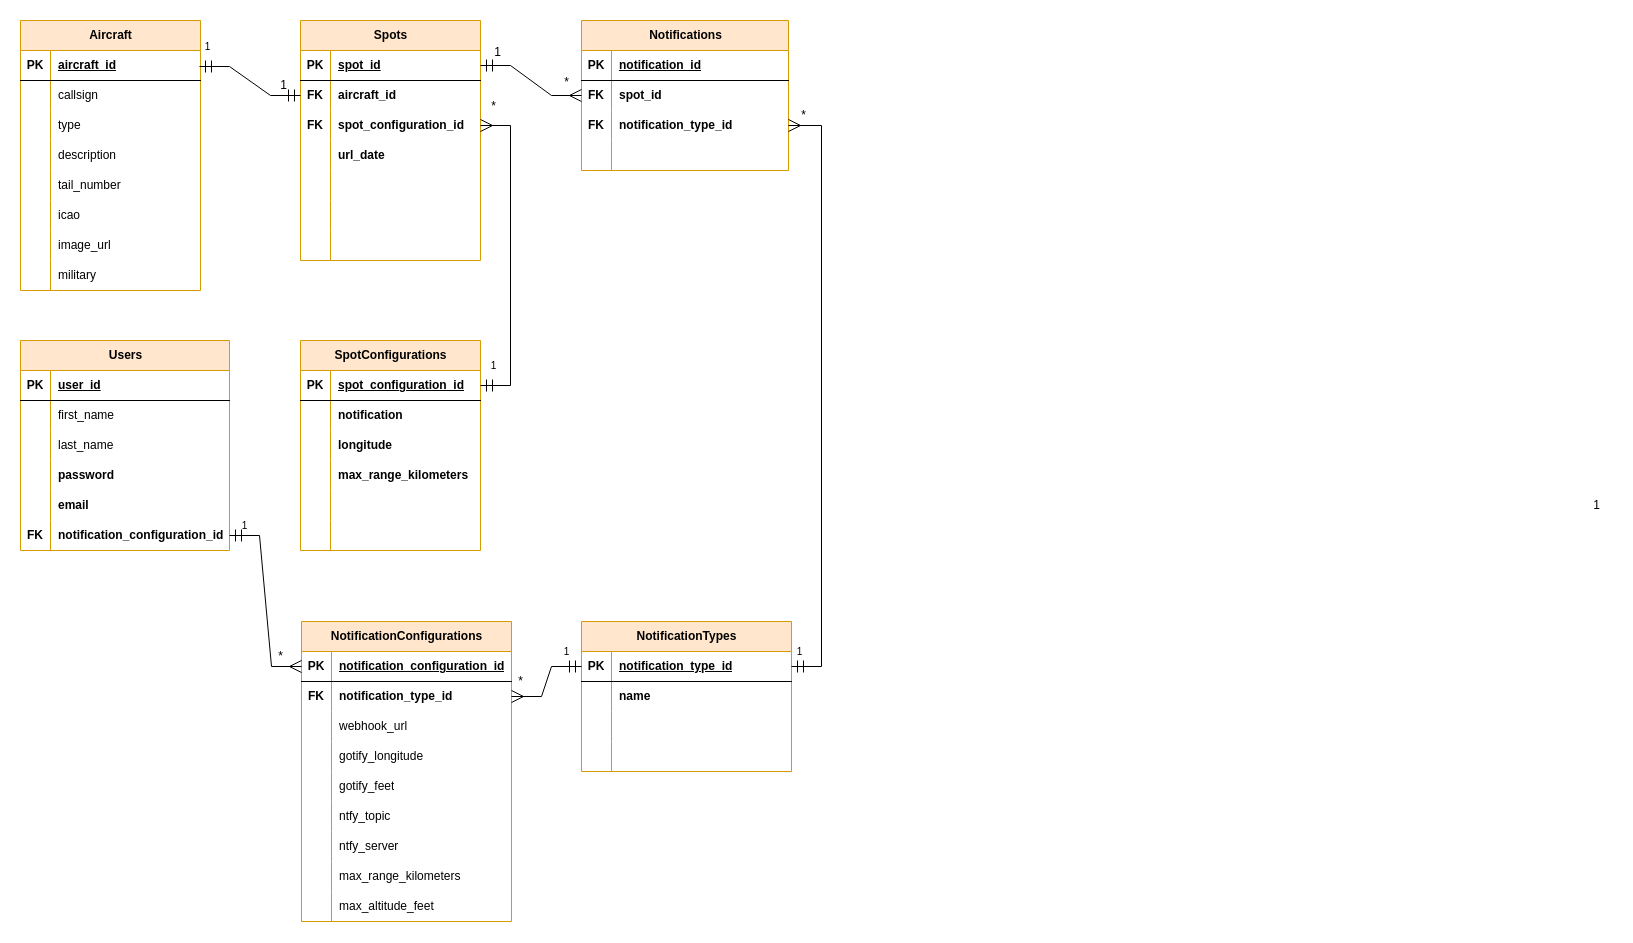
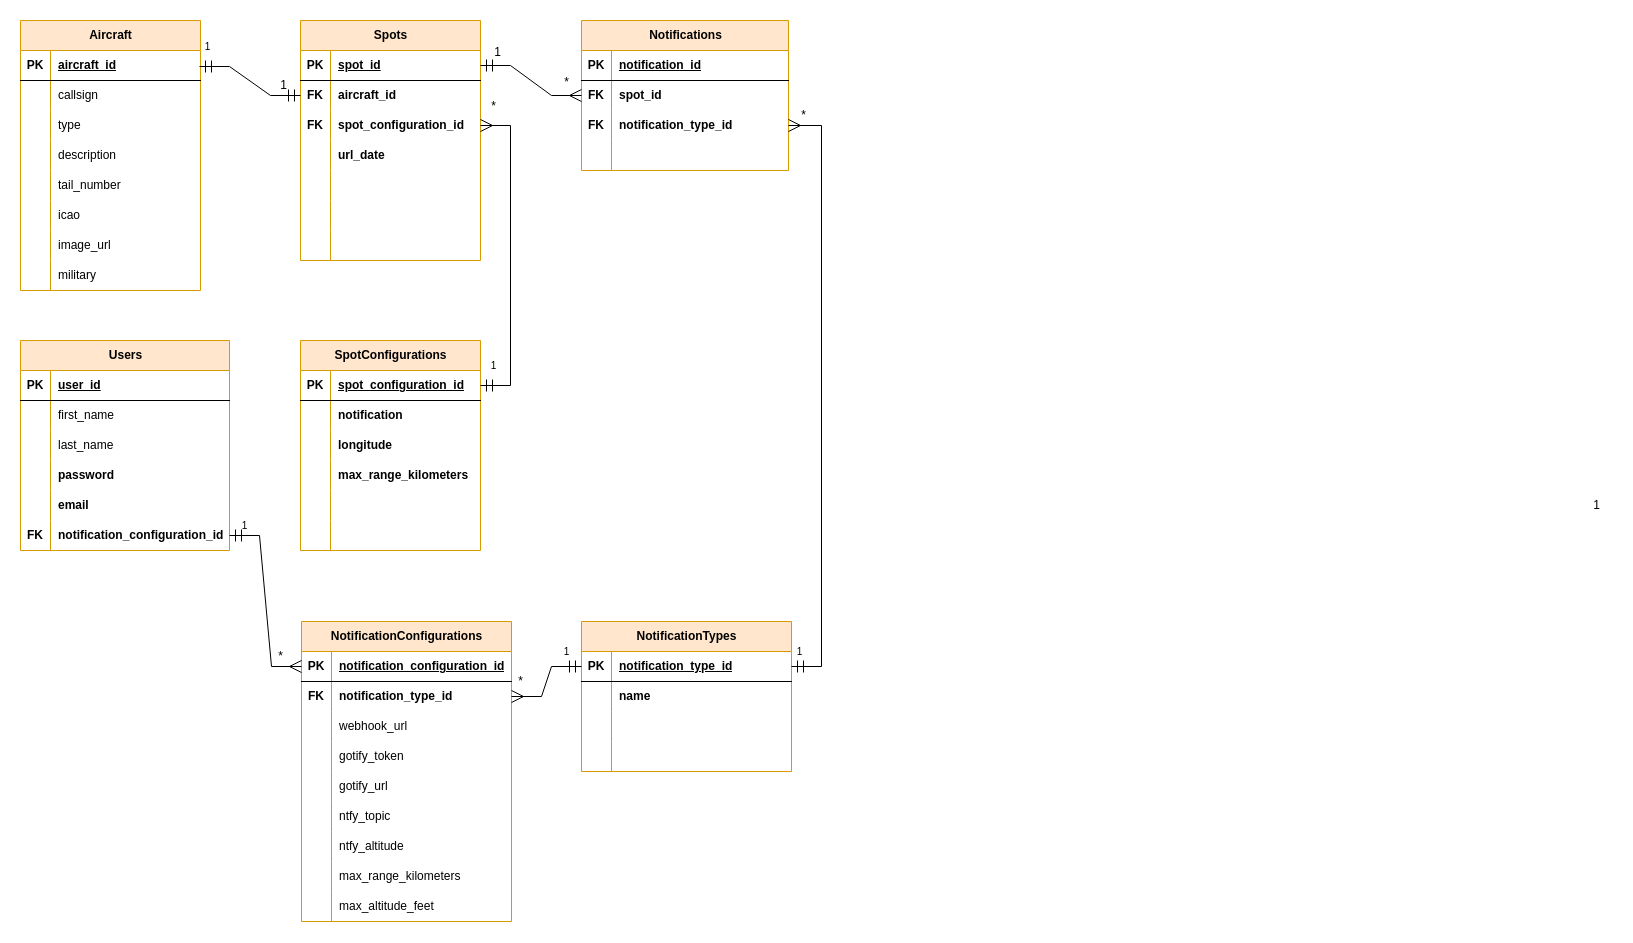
(389, 757) -> (378, 757)
(375, 787) -> (370, 787)
(376, 847) -> (380, 847)
